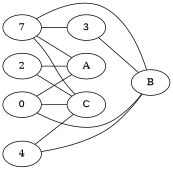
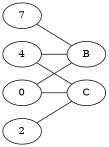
(86, 28) -> none
(52, 62) -> none
(86, 66) -> none
